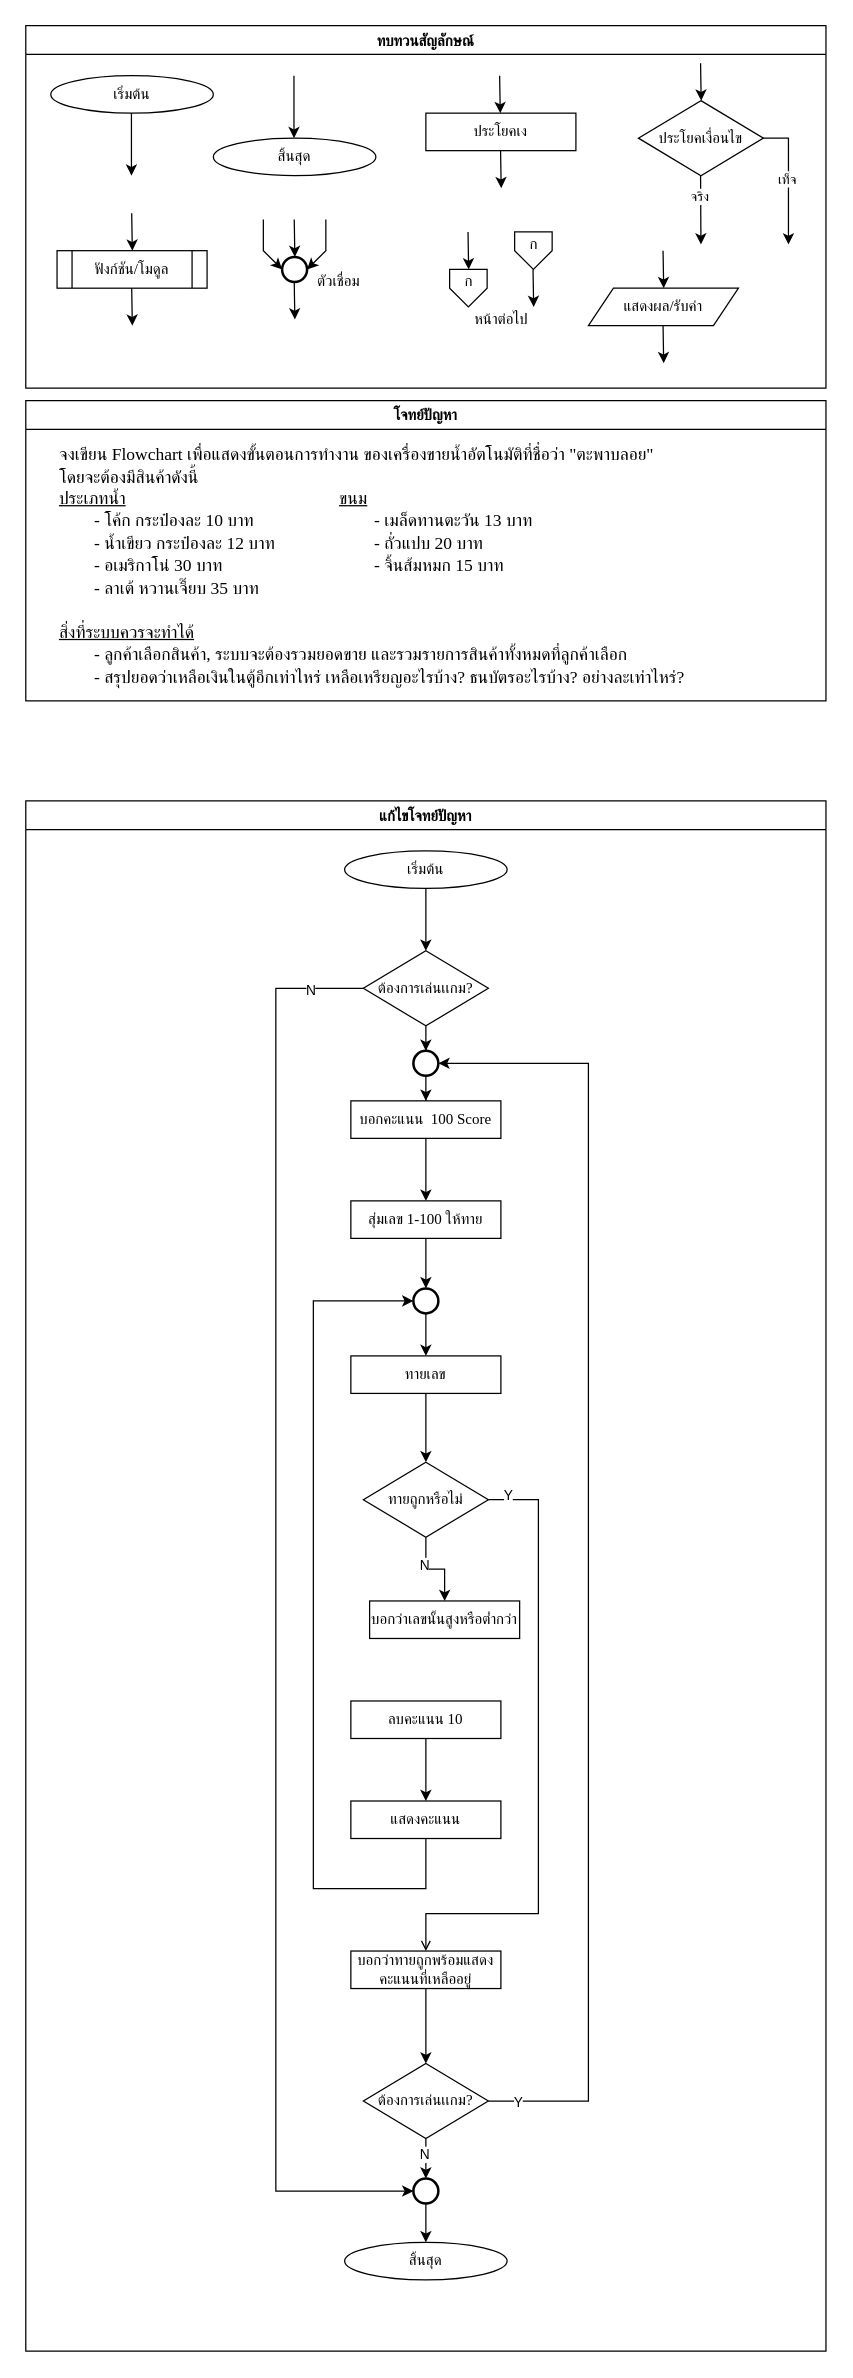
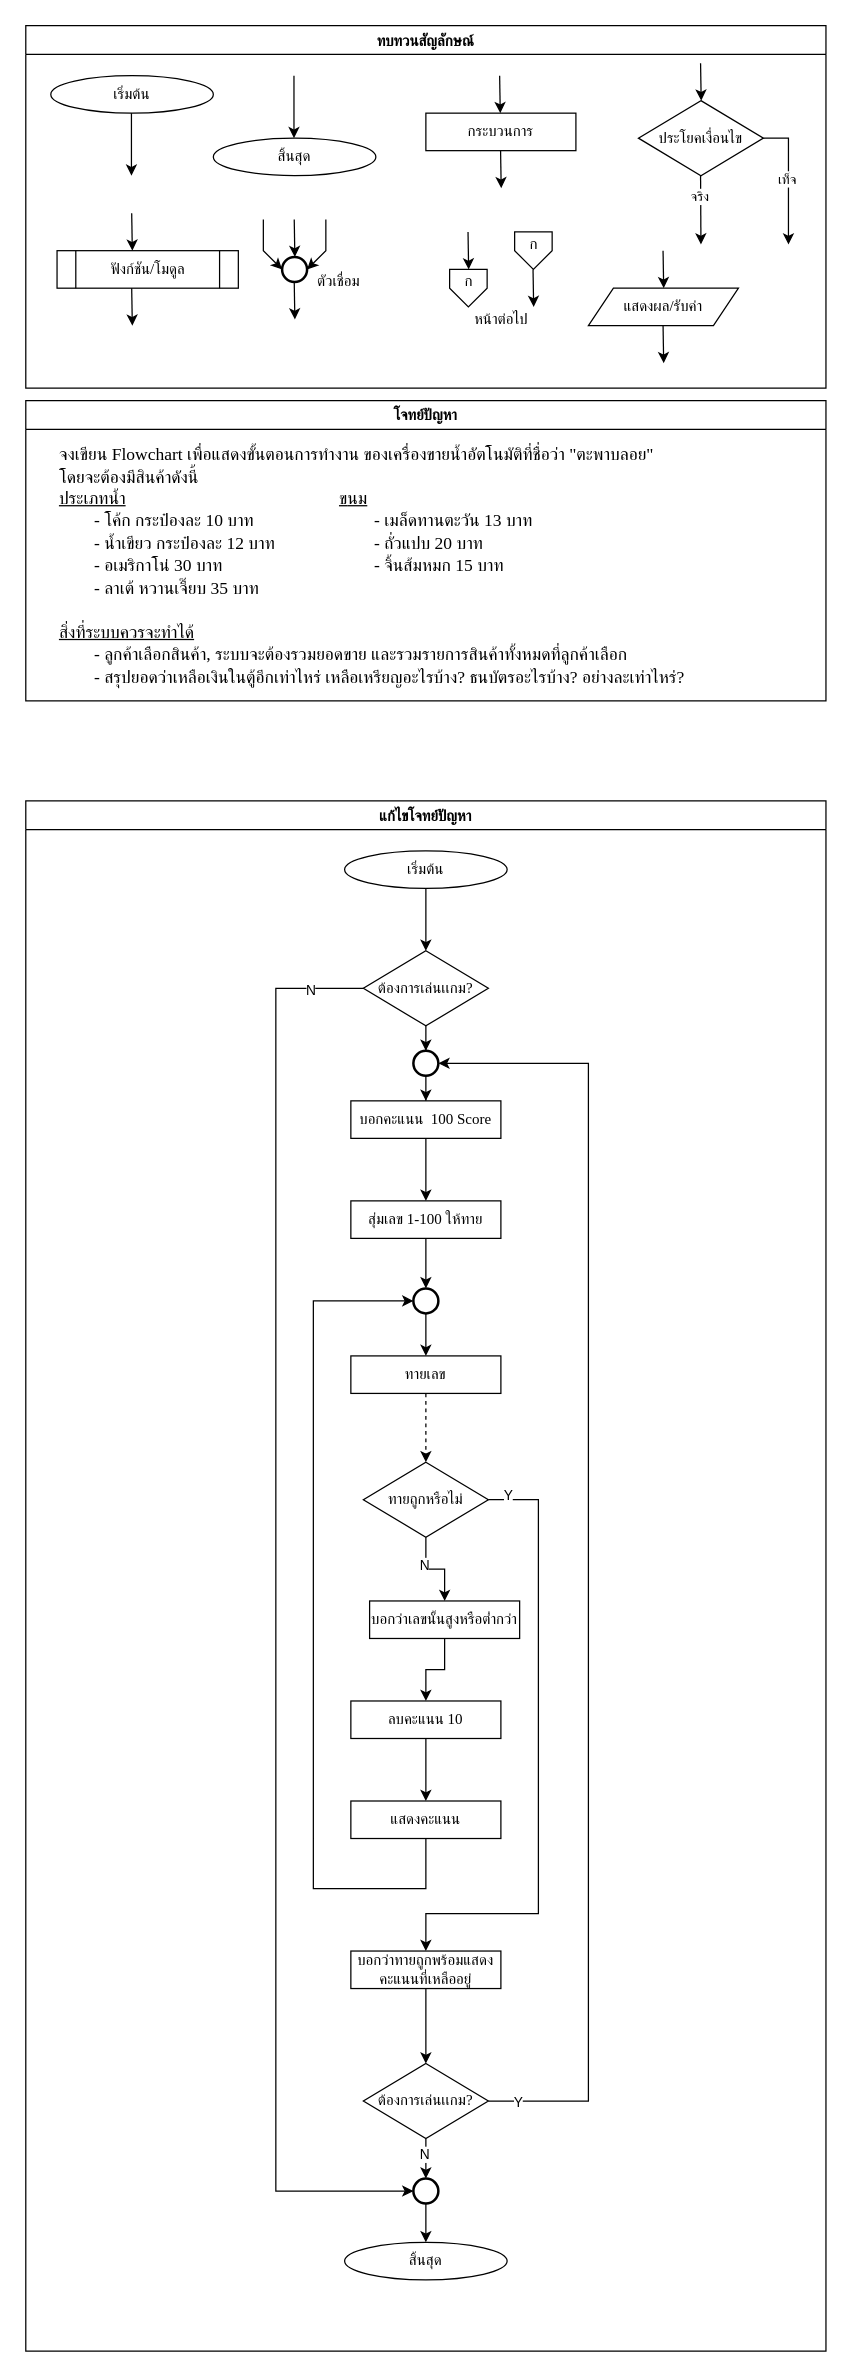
(501, 132) -> (501, 132)
(132, 269) -> (148, 269)
(426, 1425) -> (426, 1425)
none -> (439, 1669)
(426, 1942) -> (426, 1941)
